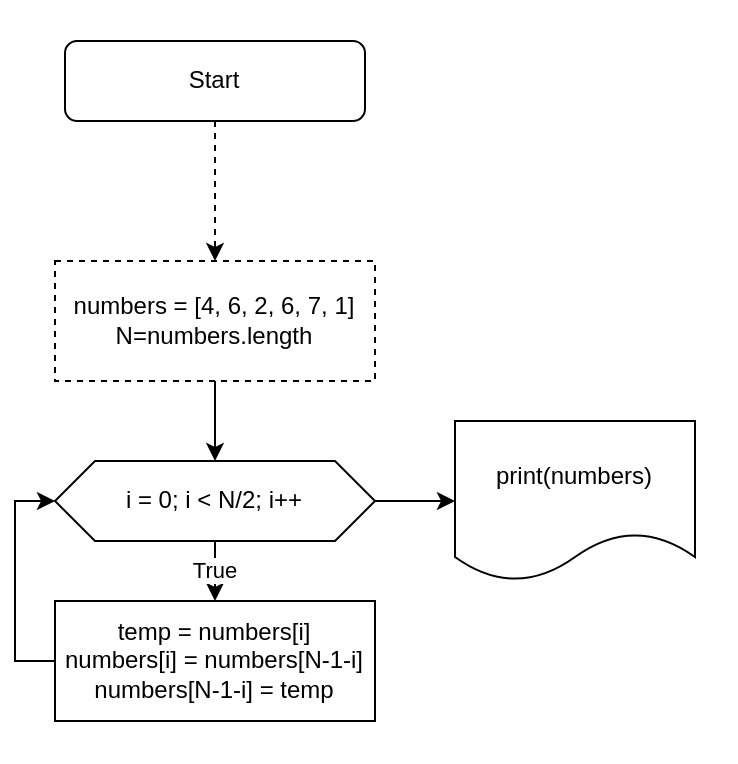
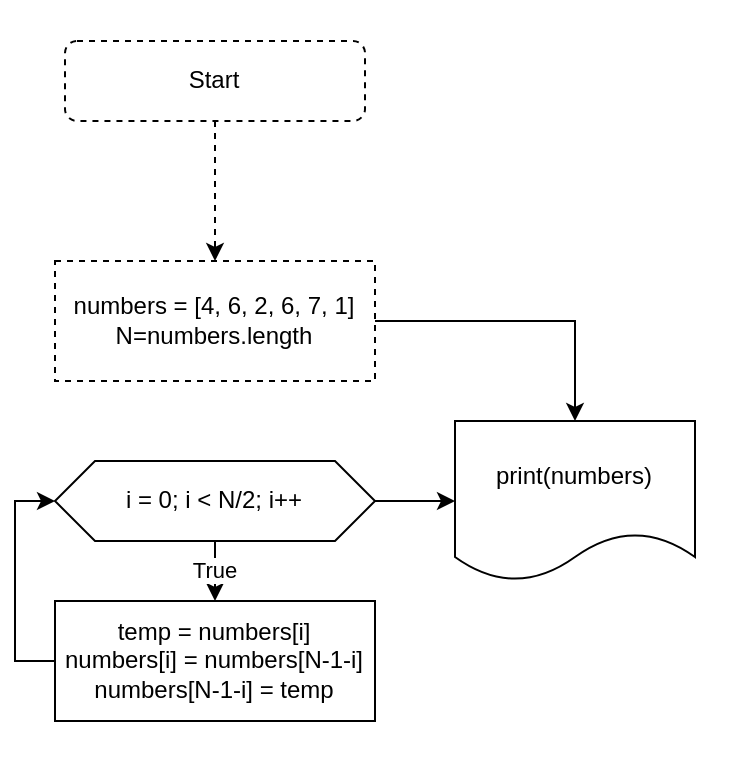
(215, 81) -> (215, 81)
(215, 414) -> (518, 321)
